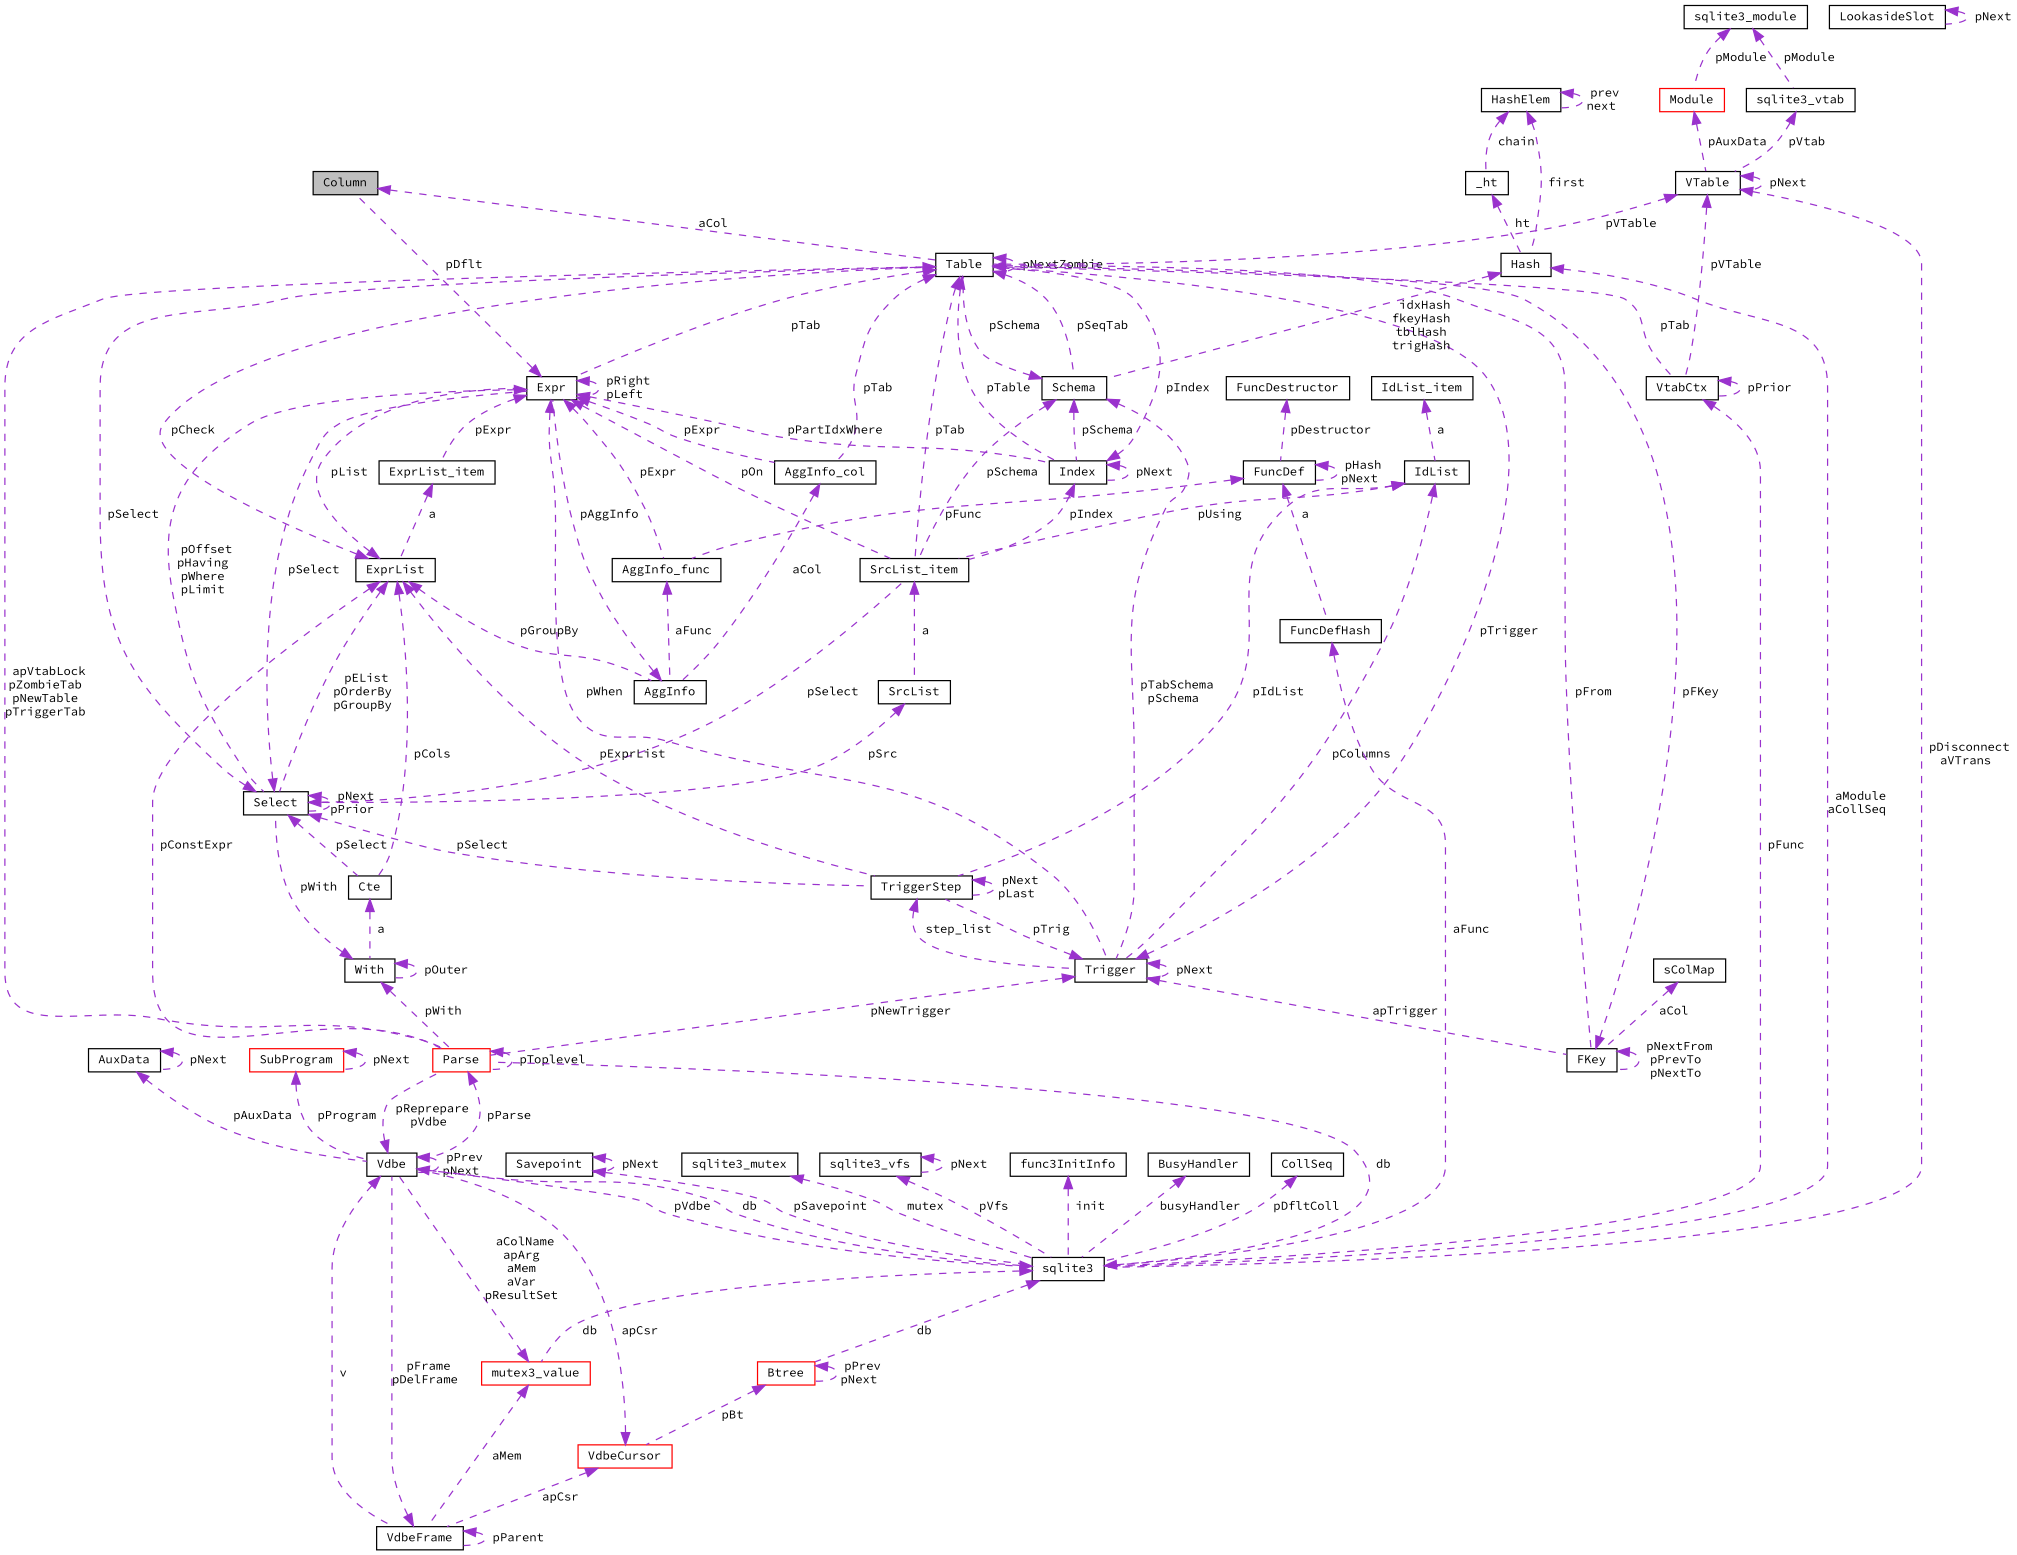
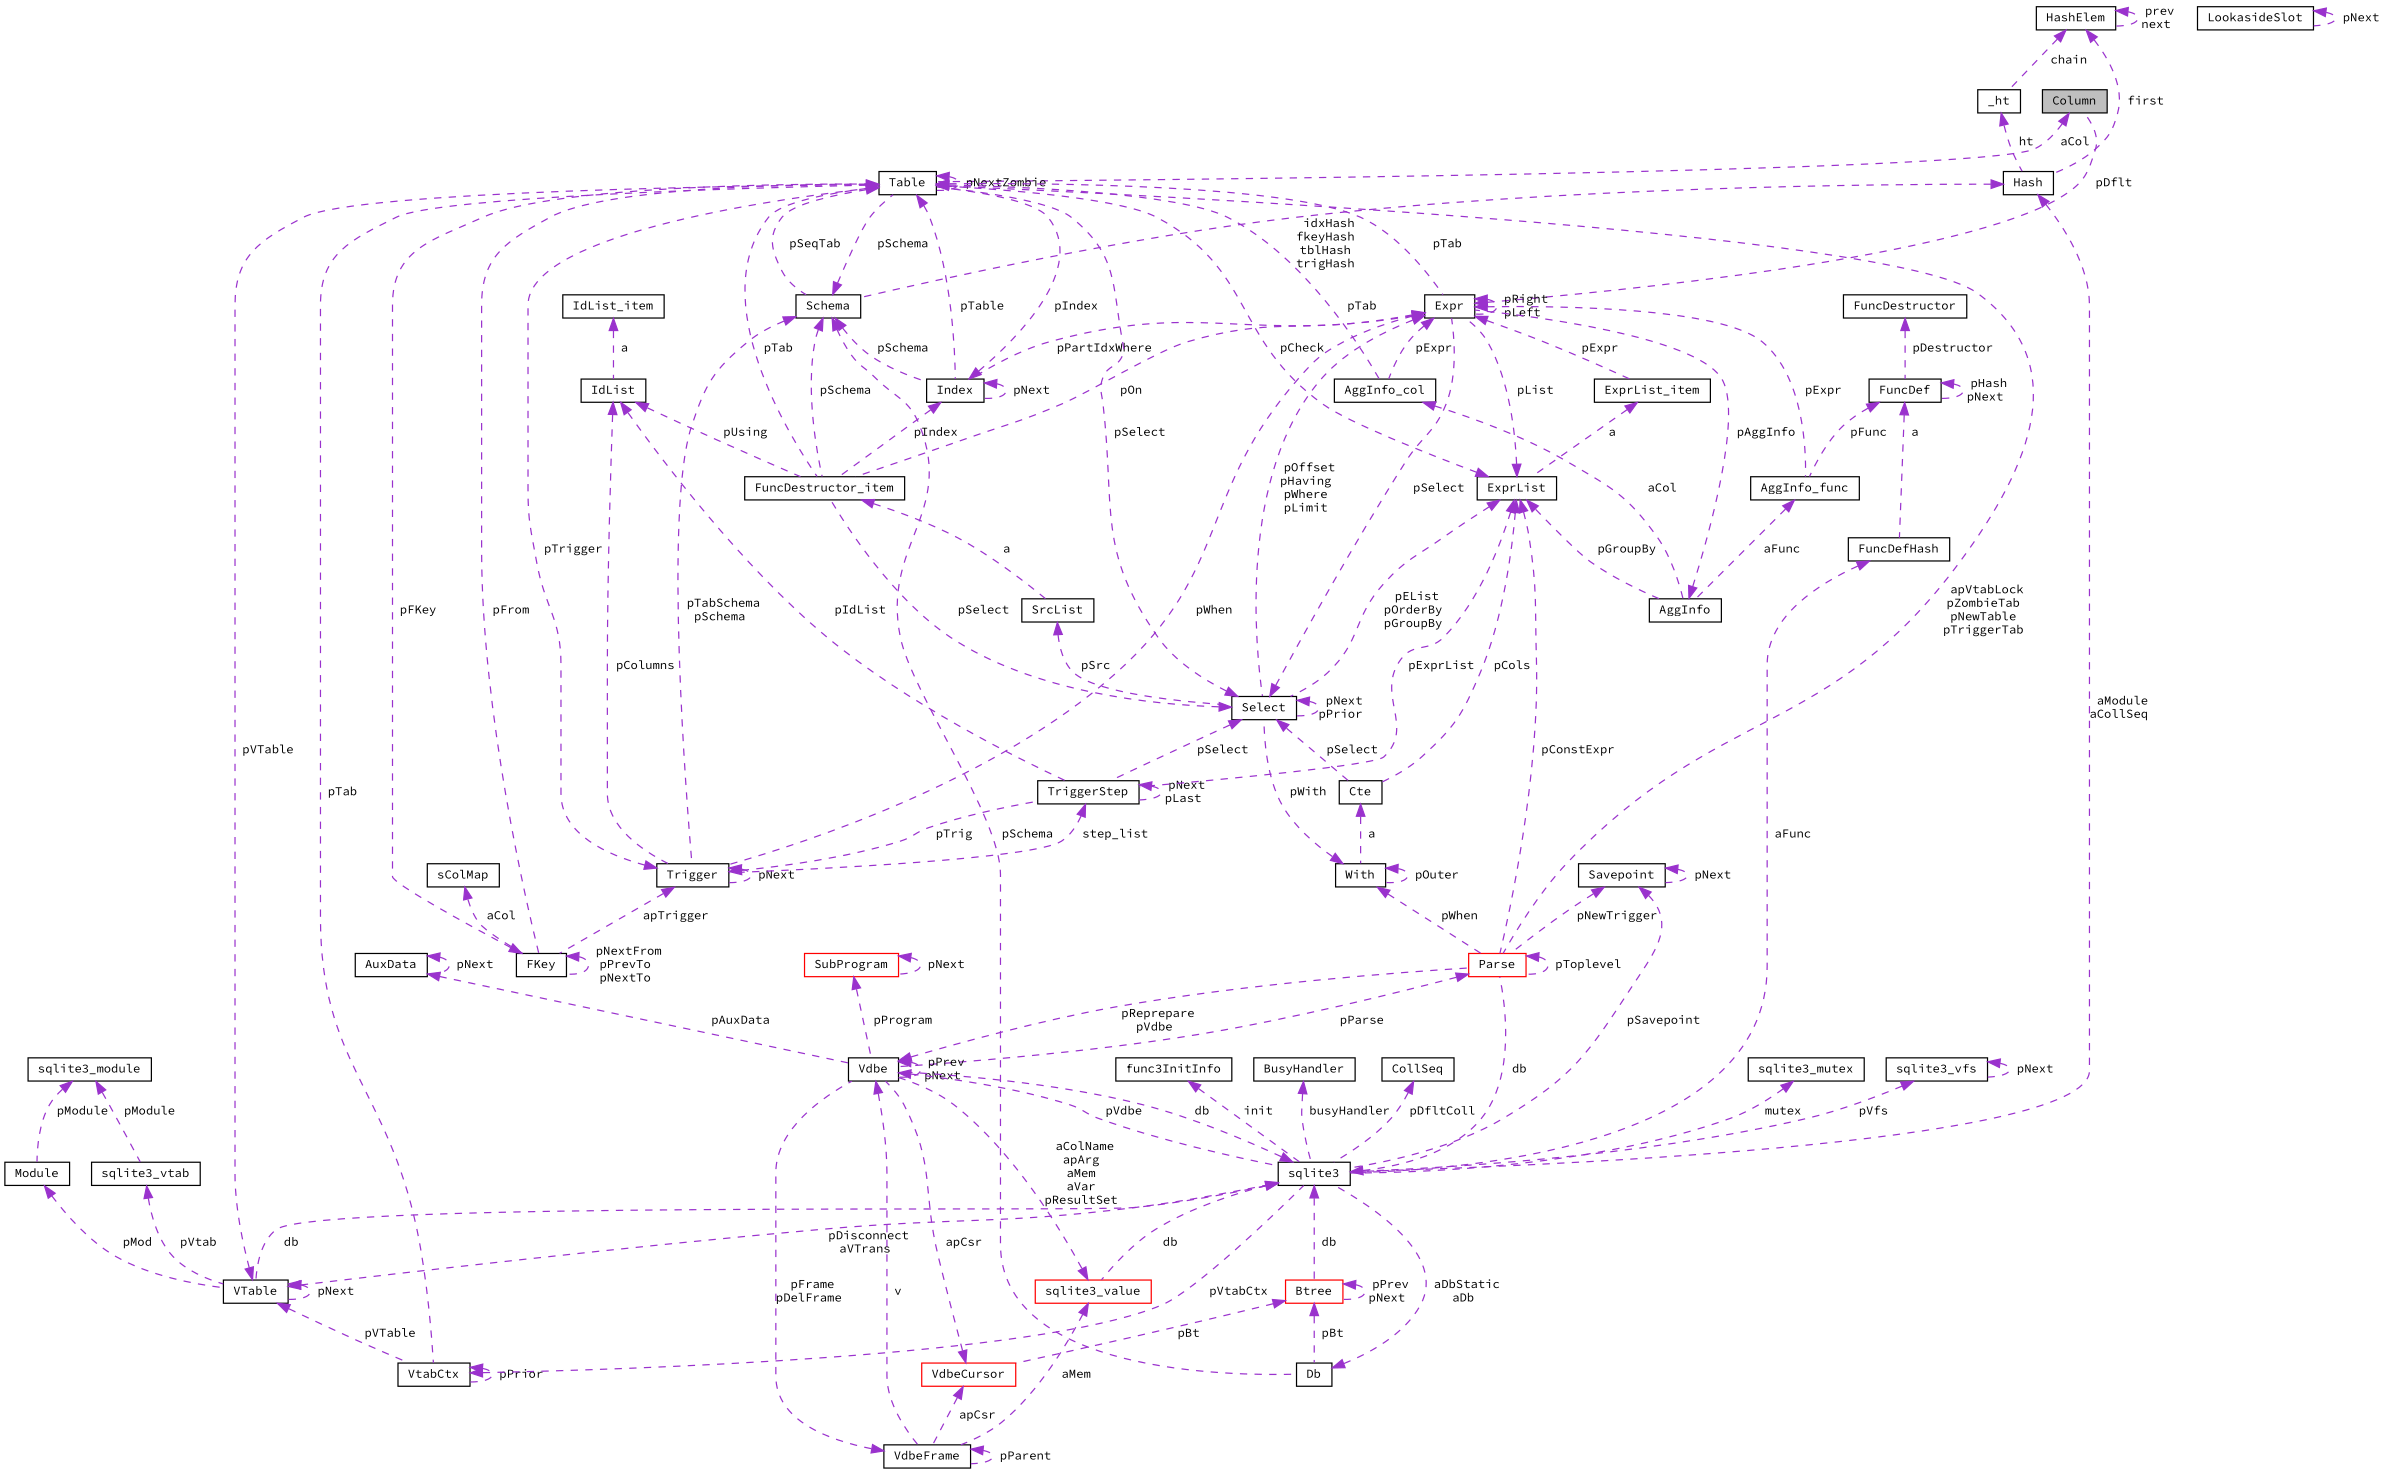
(1692, 100) -> (37, 1174)
(1734, 142) -> (134, 1243)
(914, 570) -> (825, 488)
(1783, 845) -> (1235, 1292)
(440, 1011) -> (1456, 916)
(776, 1017) -> (1551, 922)
none -> (744, 1209)
(536, 1373) -> (1093, 1292)
none -> (1314, 1375)
